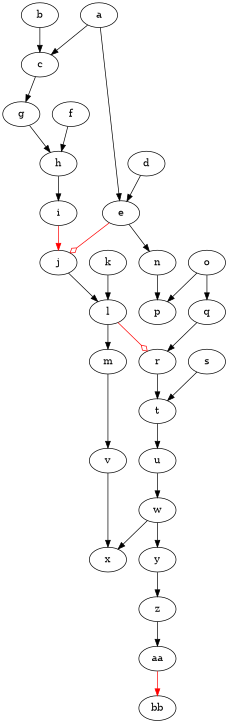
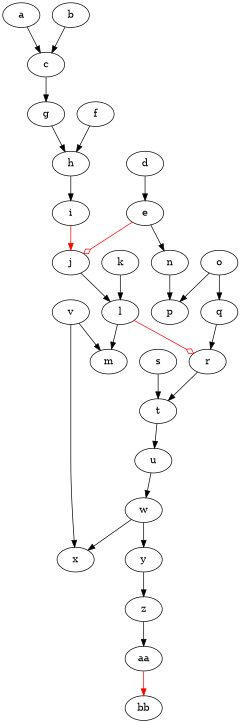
(110, 111) -> none
(108, 408) -> (88, 334)
